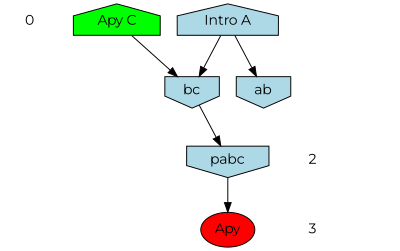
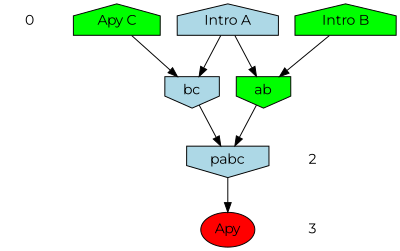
none -> (346, 21)
(264, 91) -> (264, 91)
none -> (248, 121)
